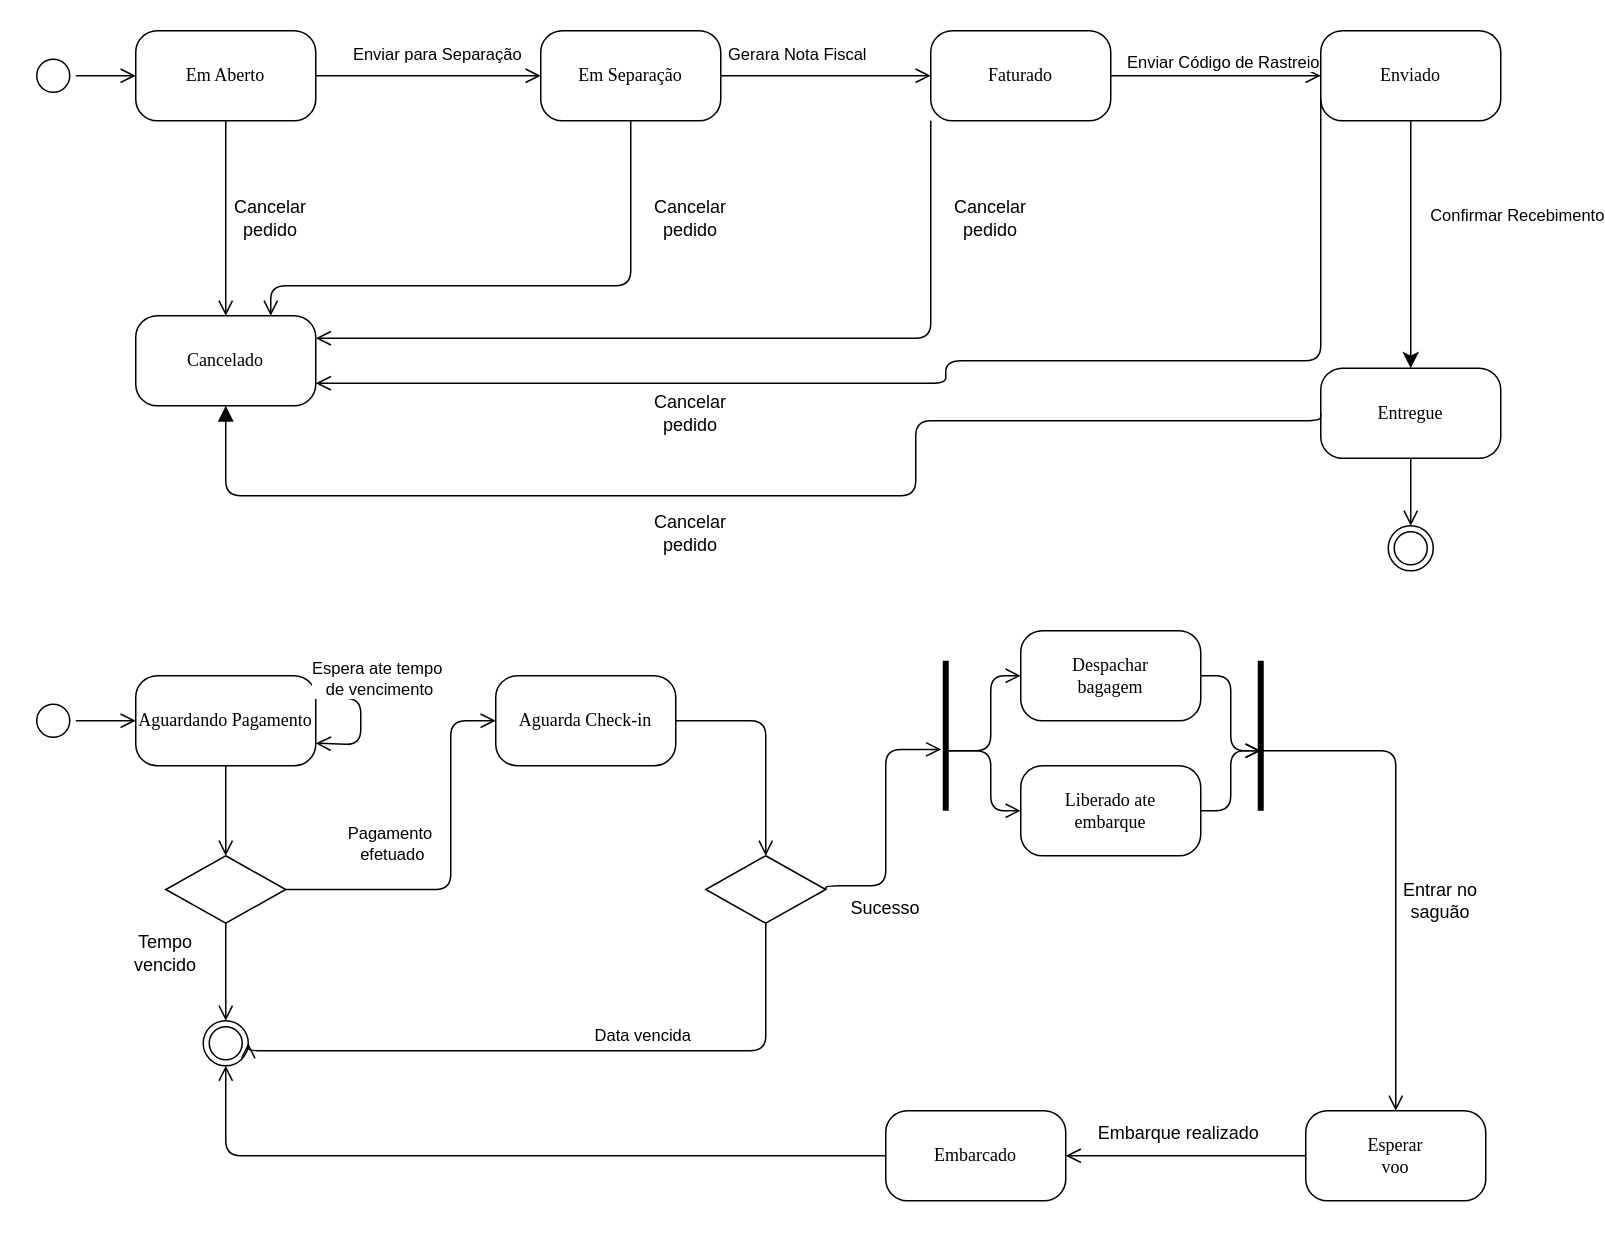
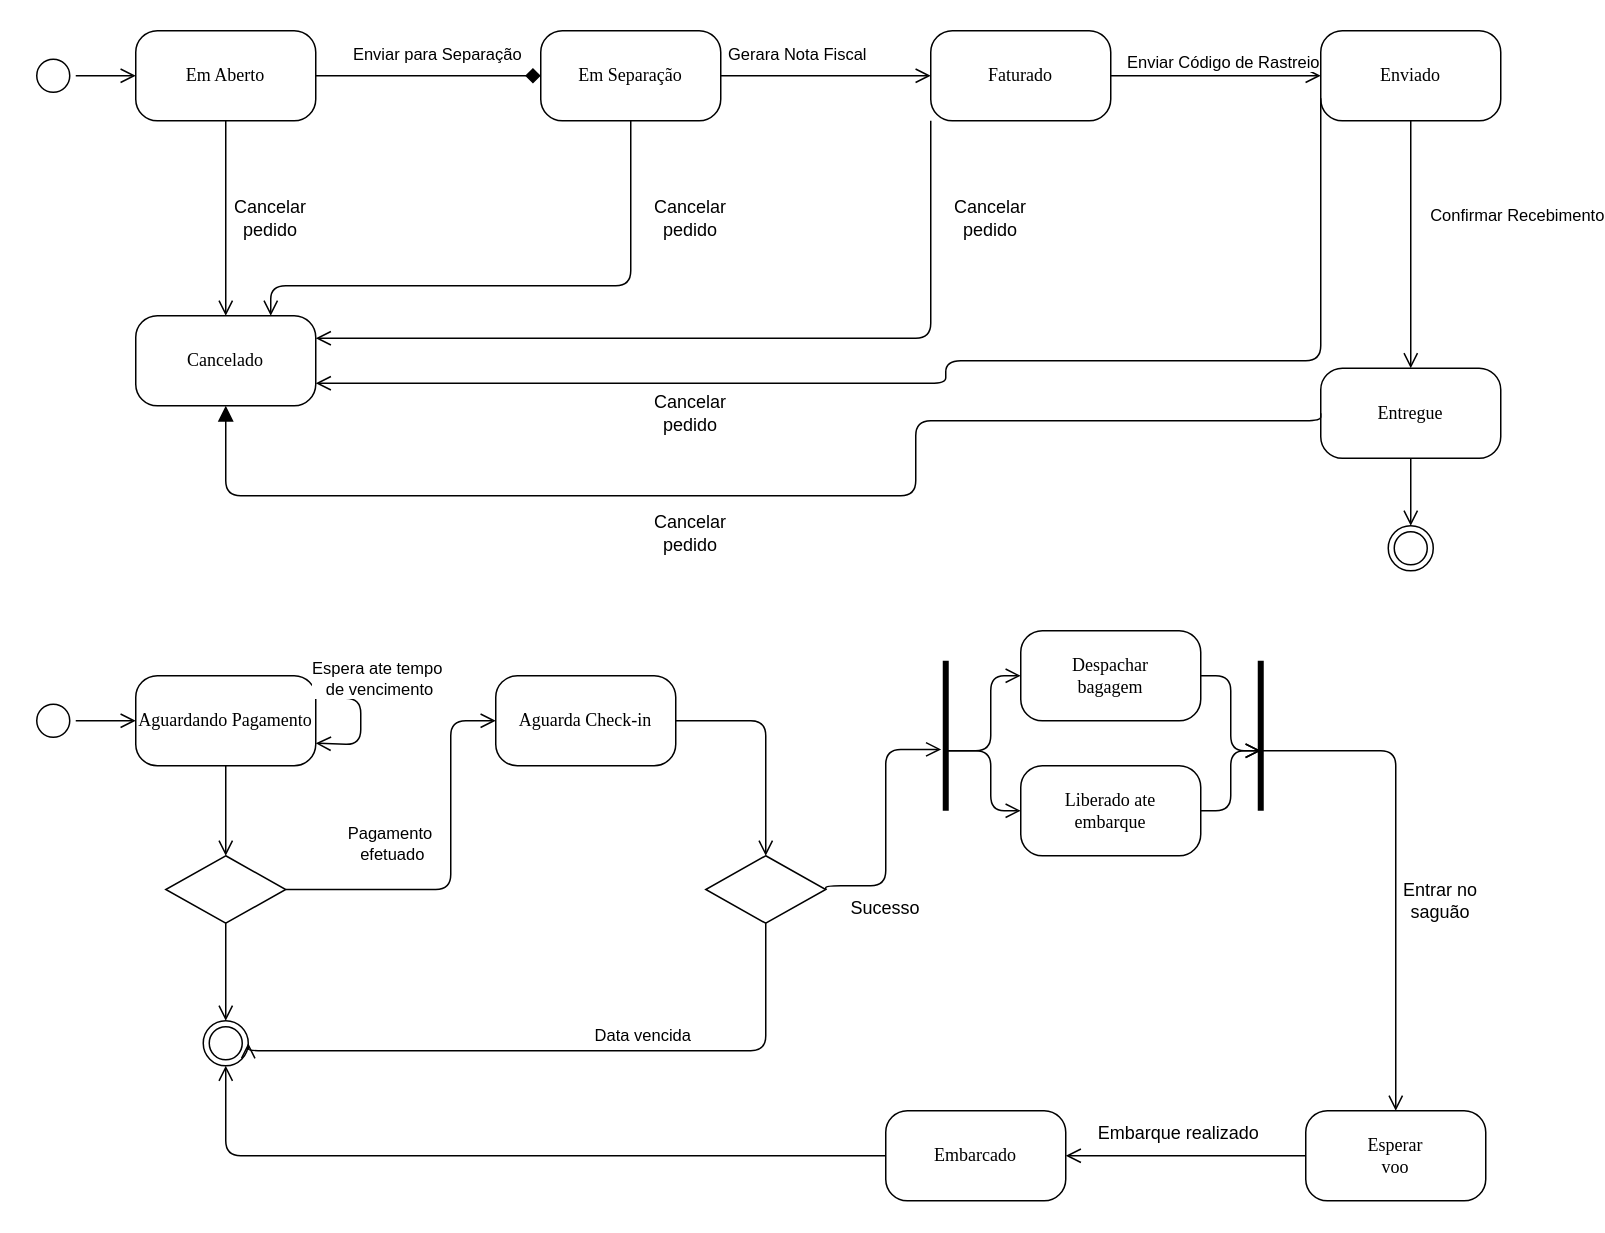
(530, 76) -> (525, 76)
(1411, 354) -> (1411, 357)
(166, 953) -> none
